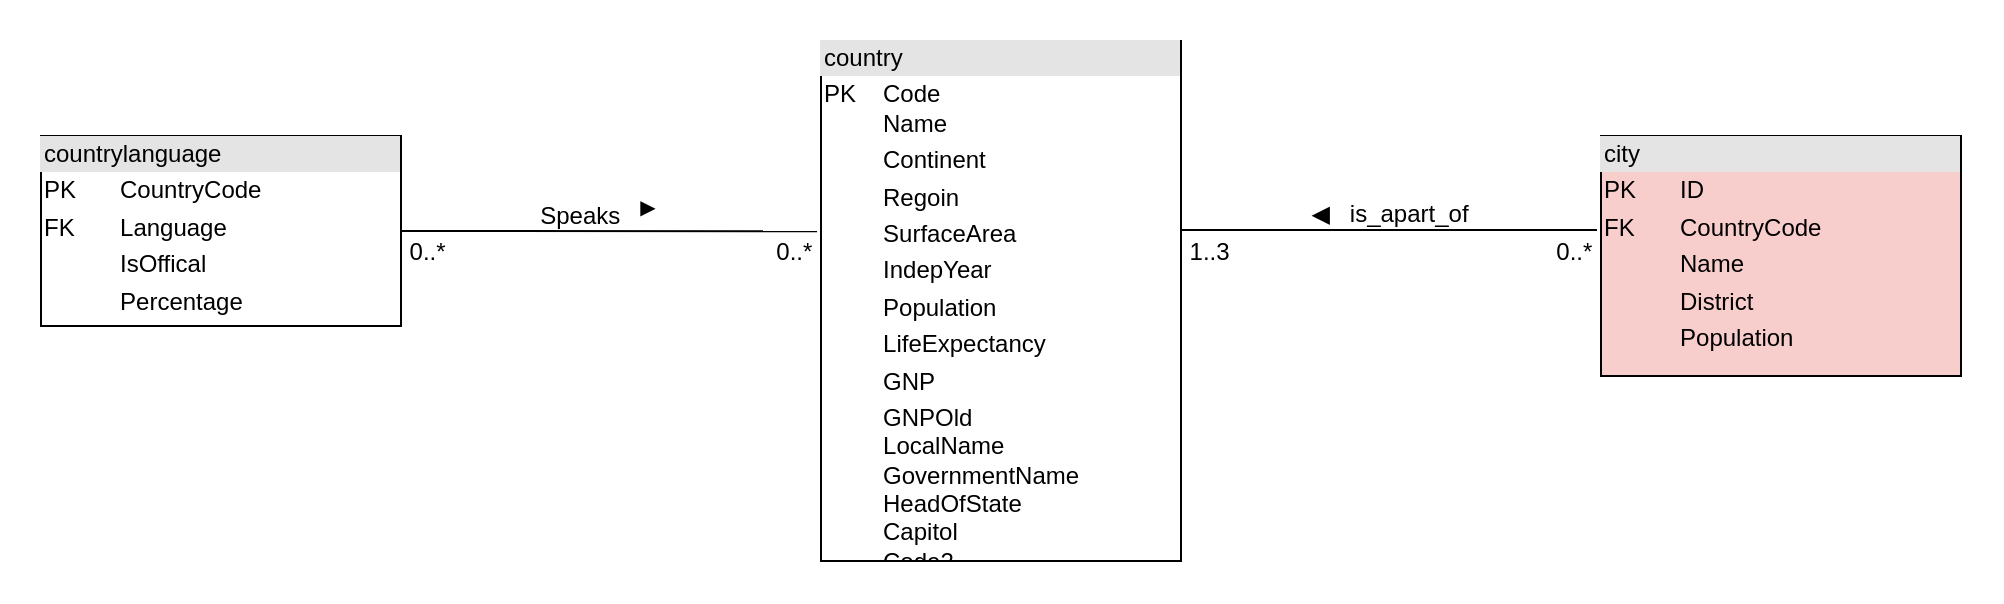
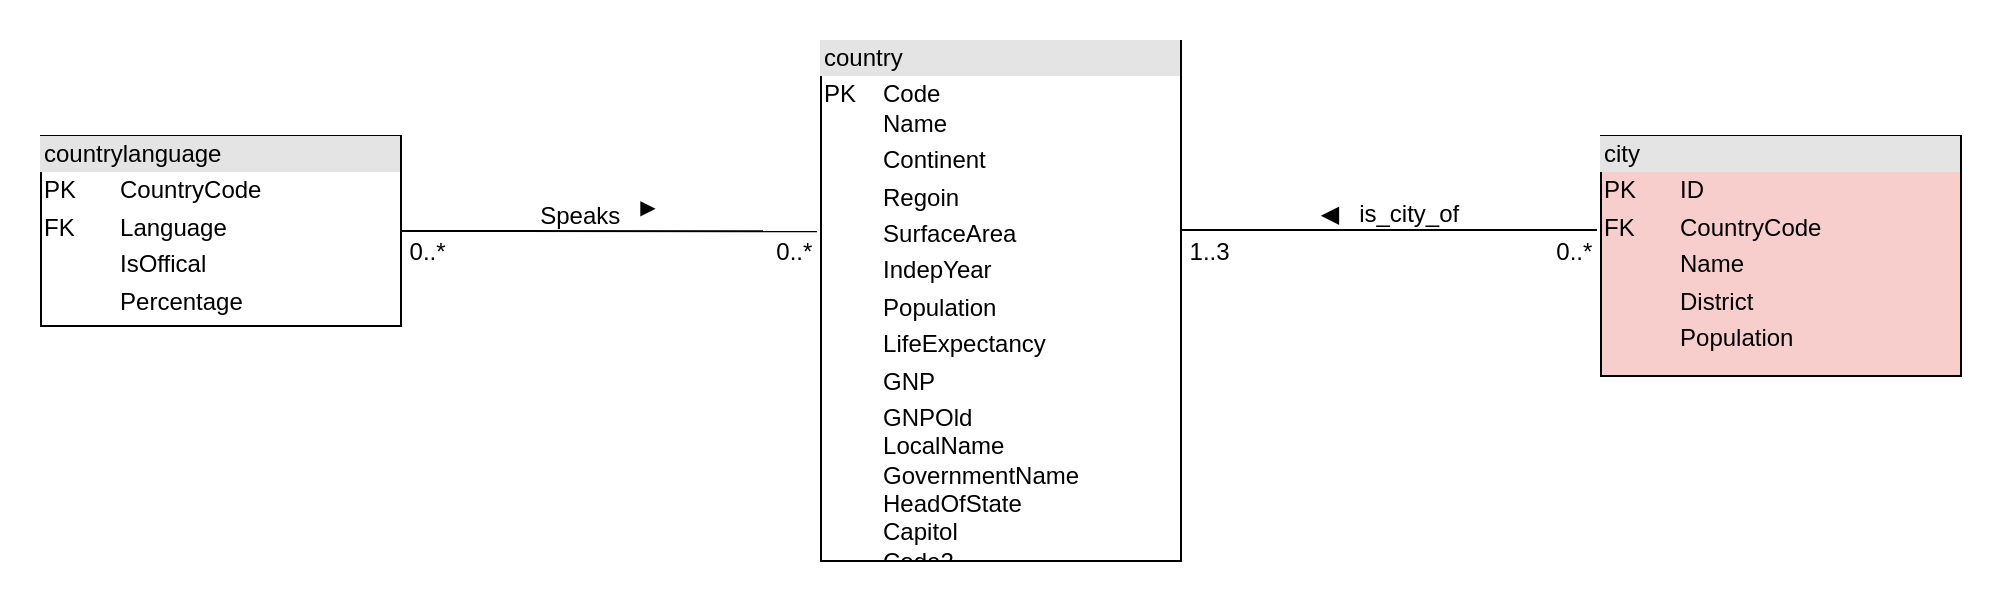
(1391, 215) -> (1391, 215)
